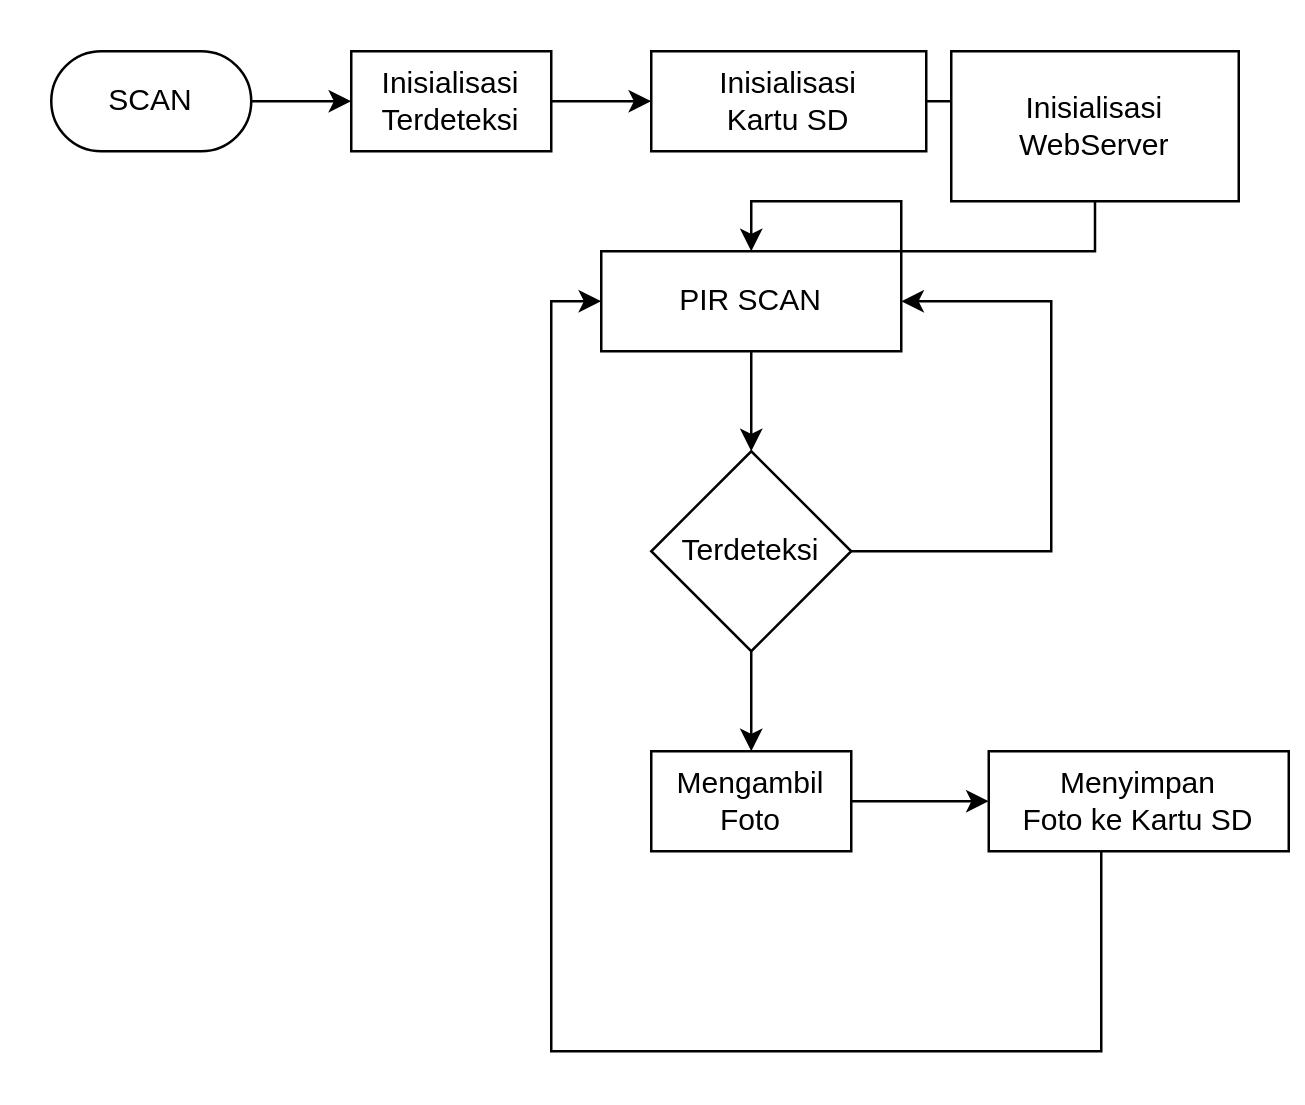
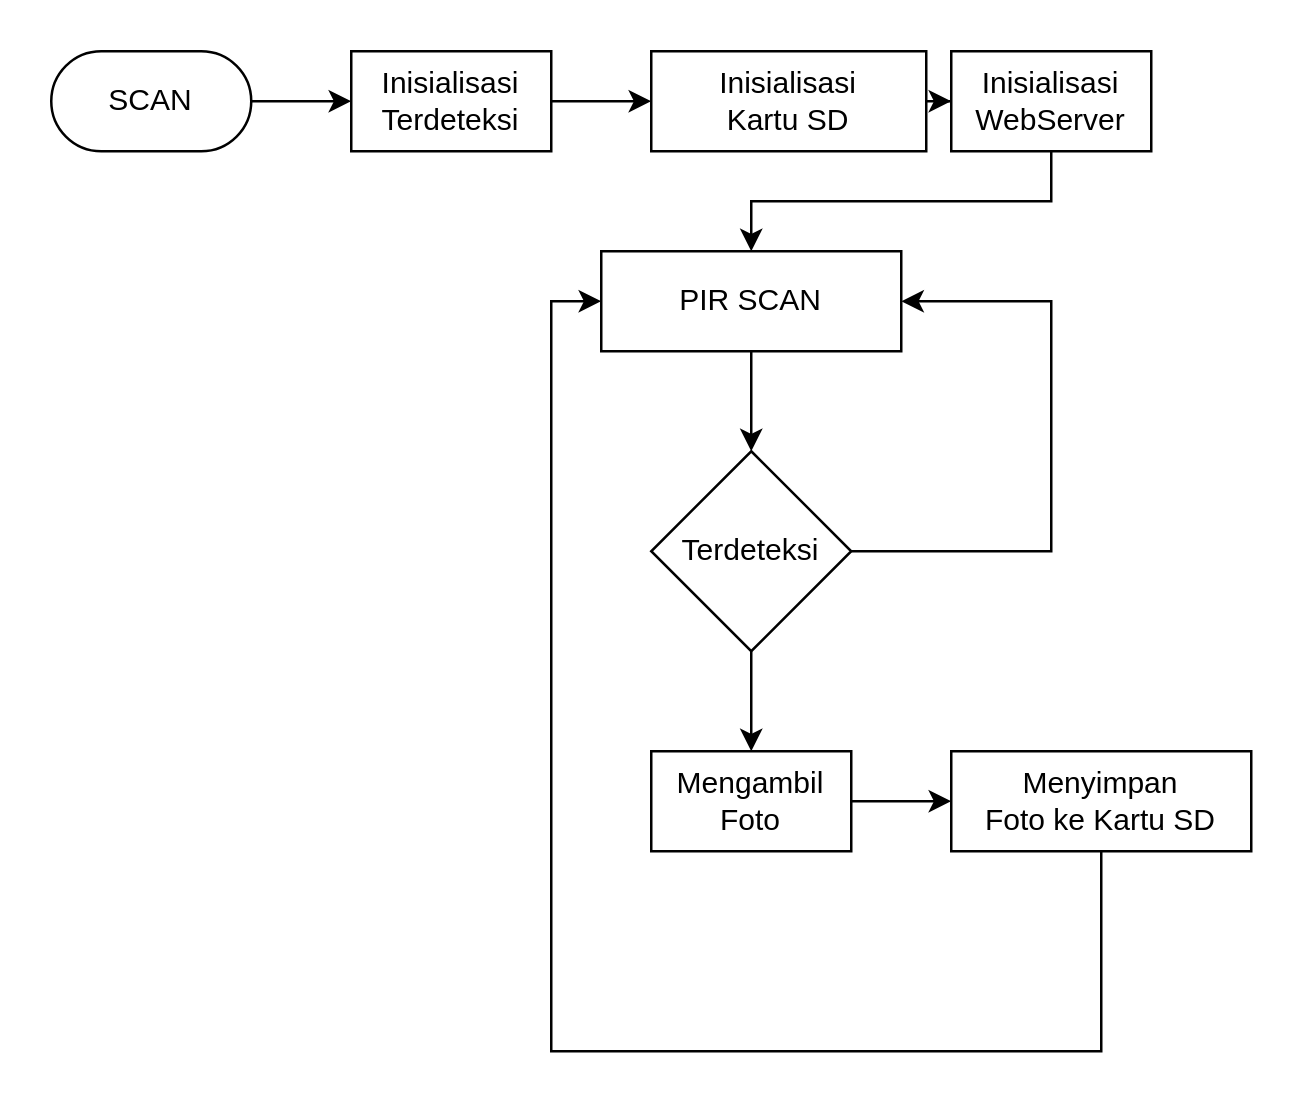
(1095, 126) -> (1051, 101)
(1139, 801) -> (1101, 801)
